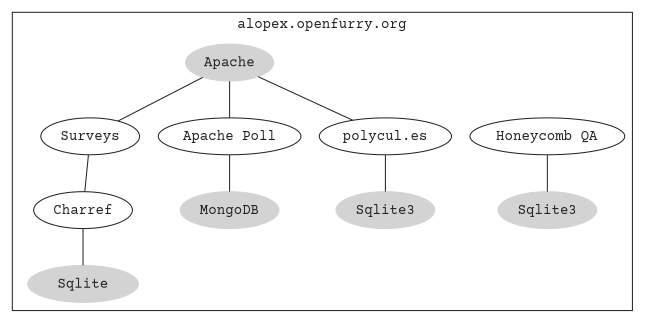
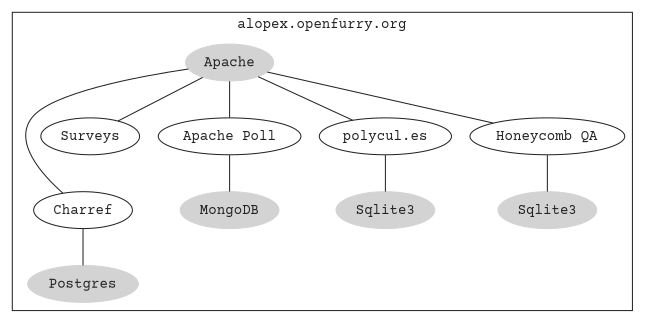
none -> (380, 98)
(87, 173) -> (64, 98)
(83, 284) -> (83, 284)
